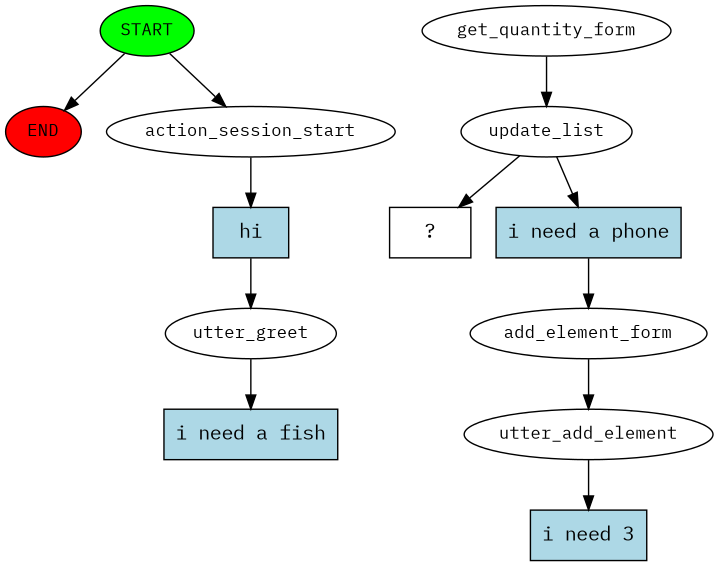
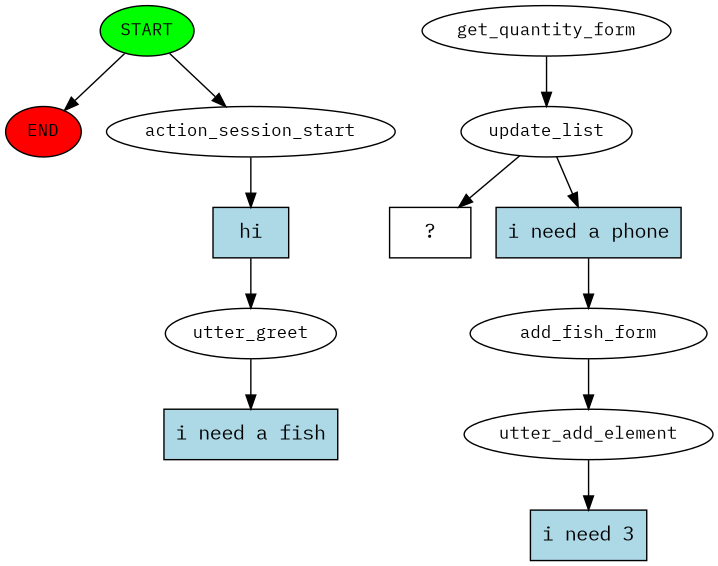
(589, 334) -> (589, 334)
